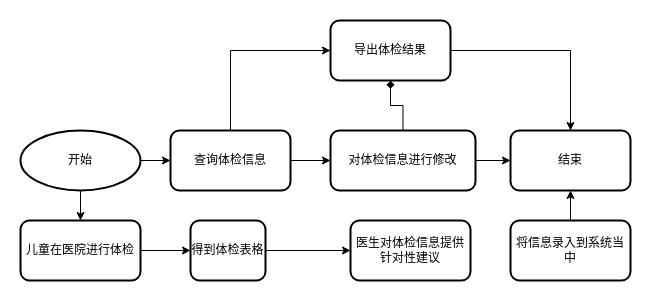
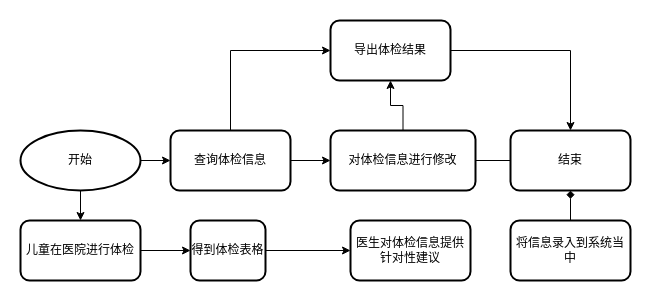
(391, 89) -> (391, 88)
(502, 161) -> (505, 161)
(571, 198) -> (571, 199)
